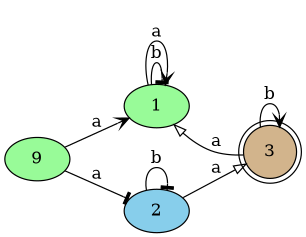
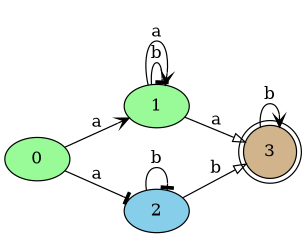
(211, 151) -> (209, 127)
(37, 159) -> (37, 159)
(216, 168) -> (216, 168)
